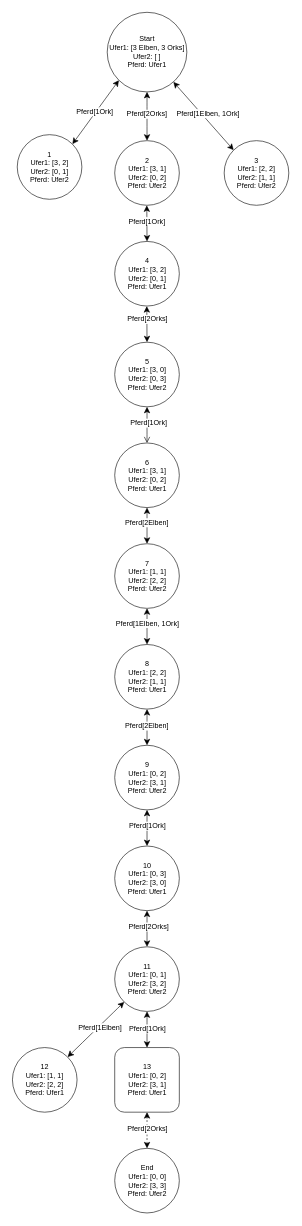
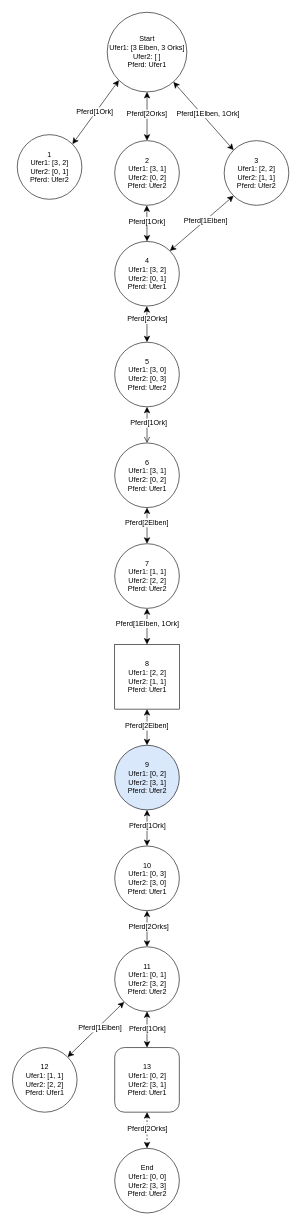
none -> (202, 223)
(147, 677) -> (147, 677)
(147, 778) -> (147, 778)
